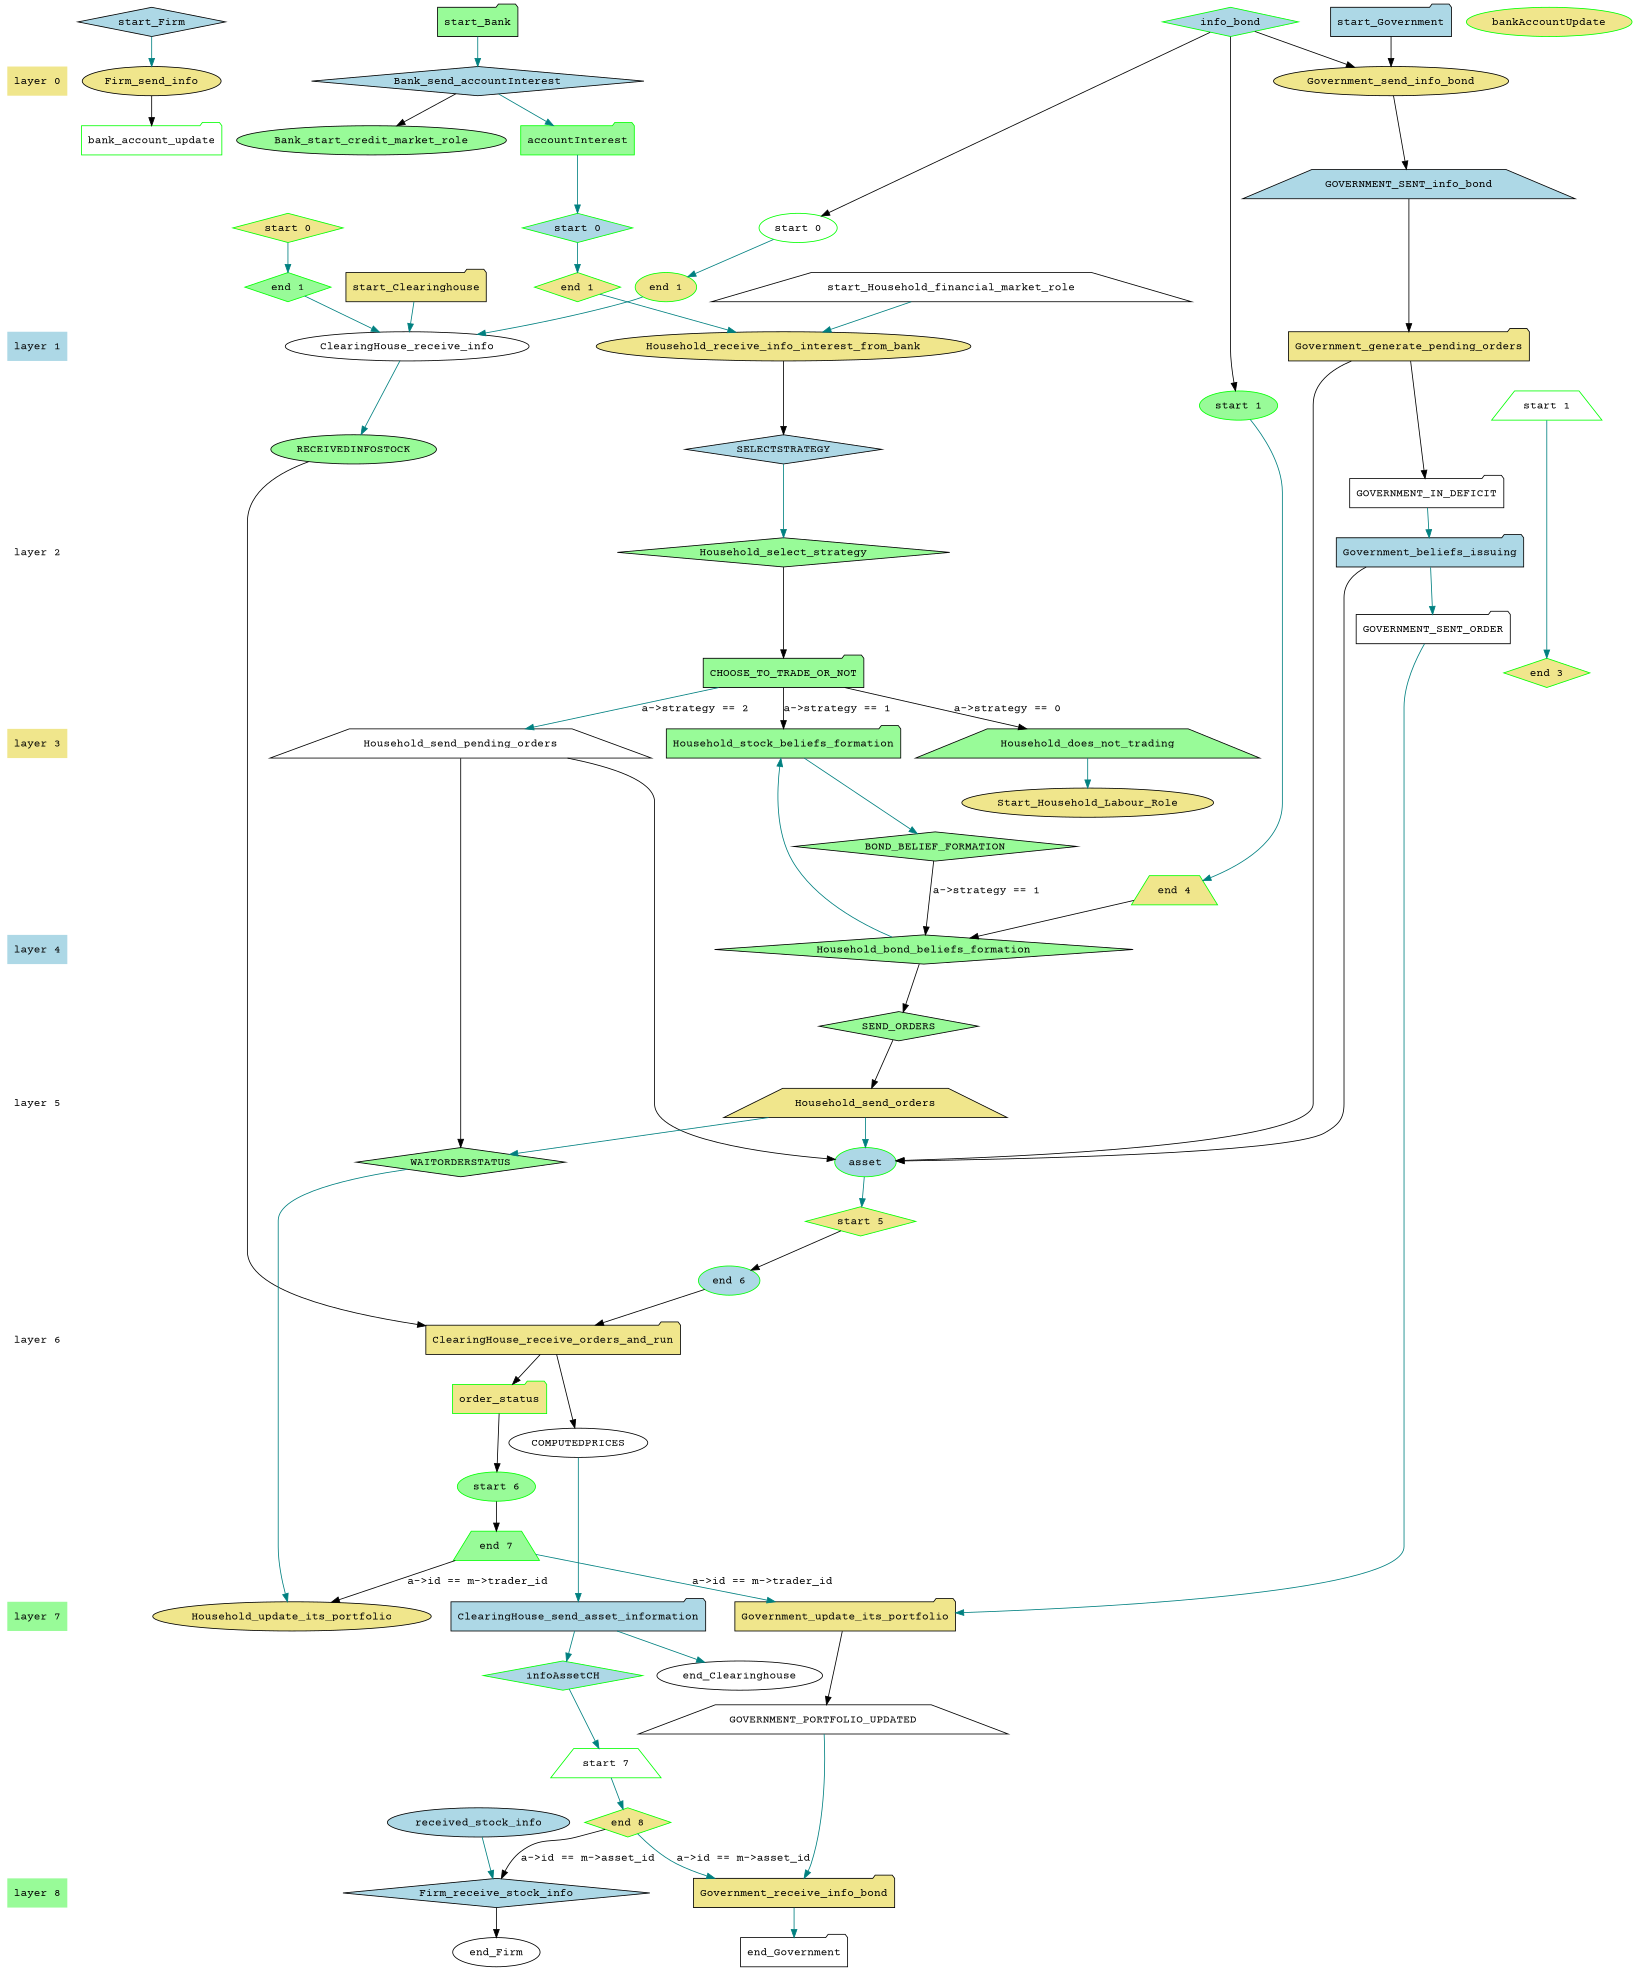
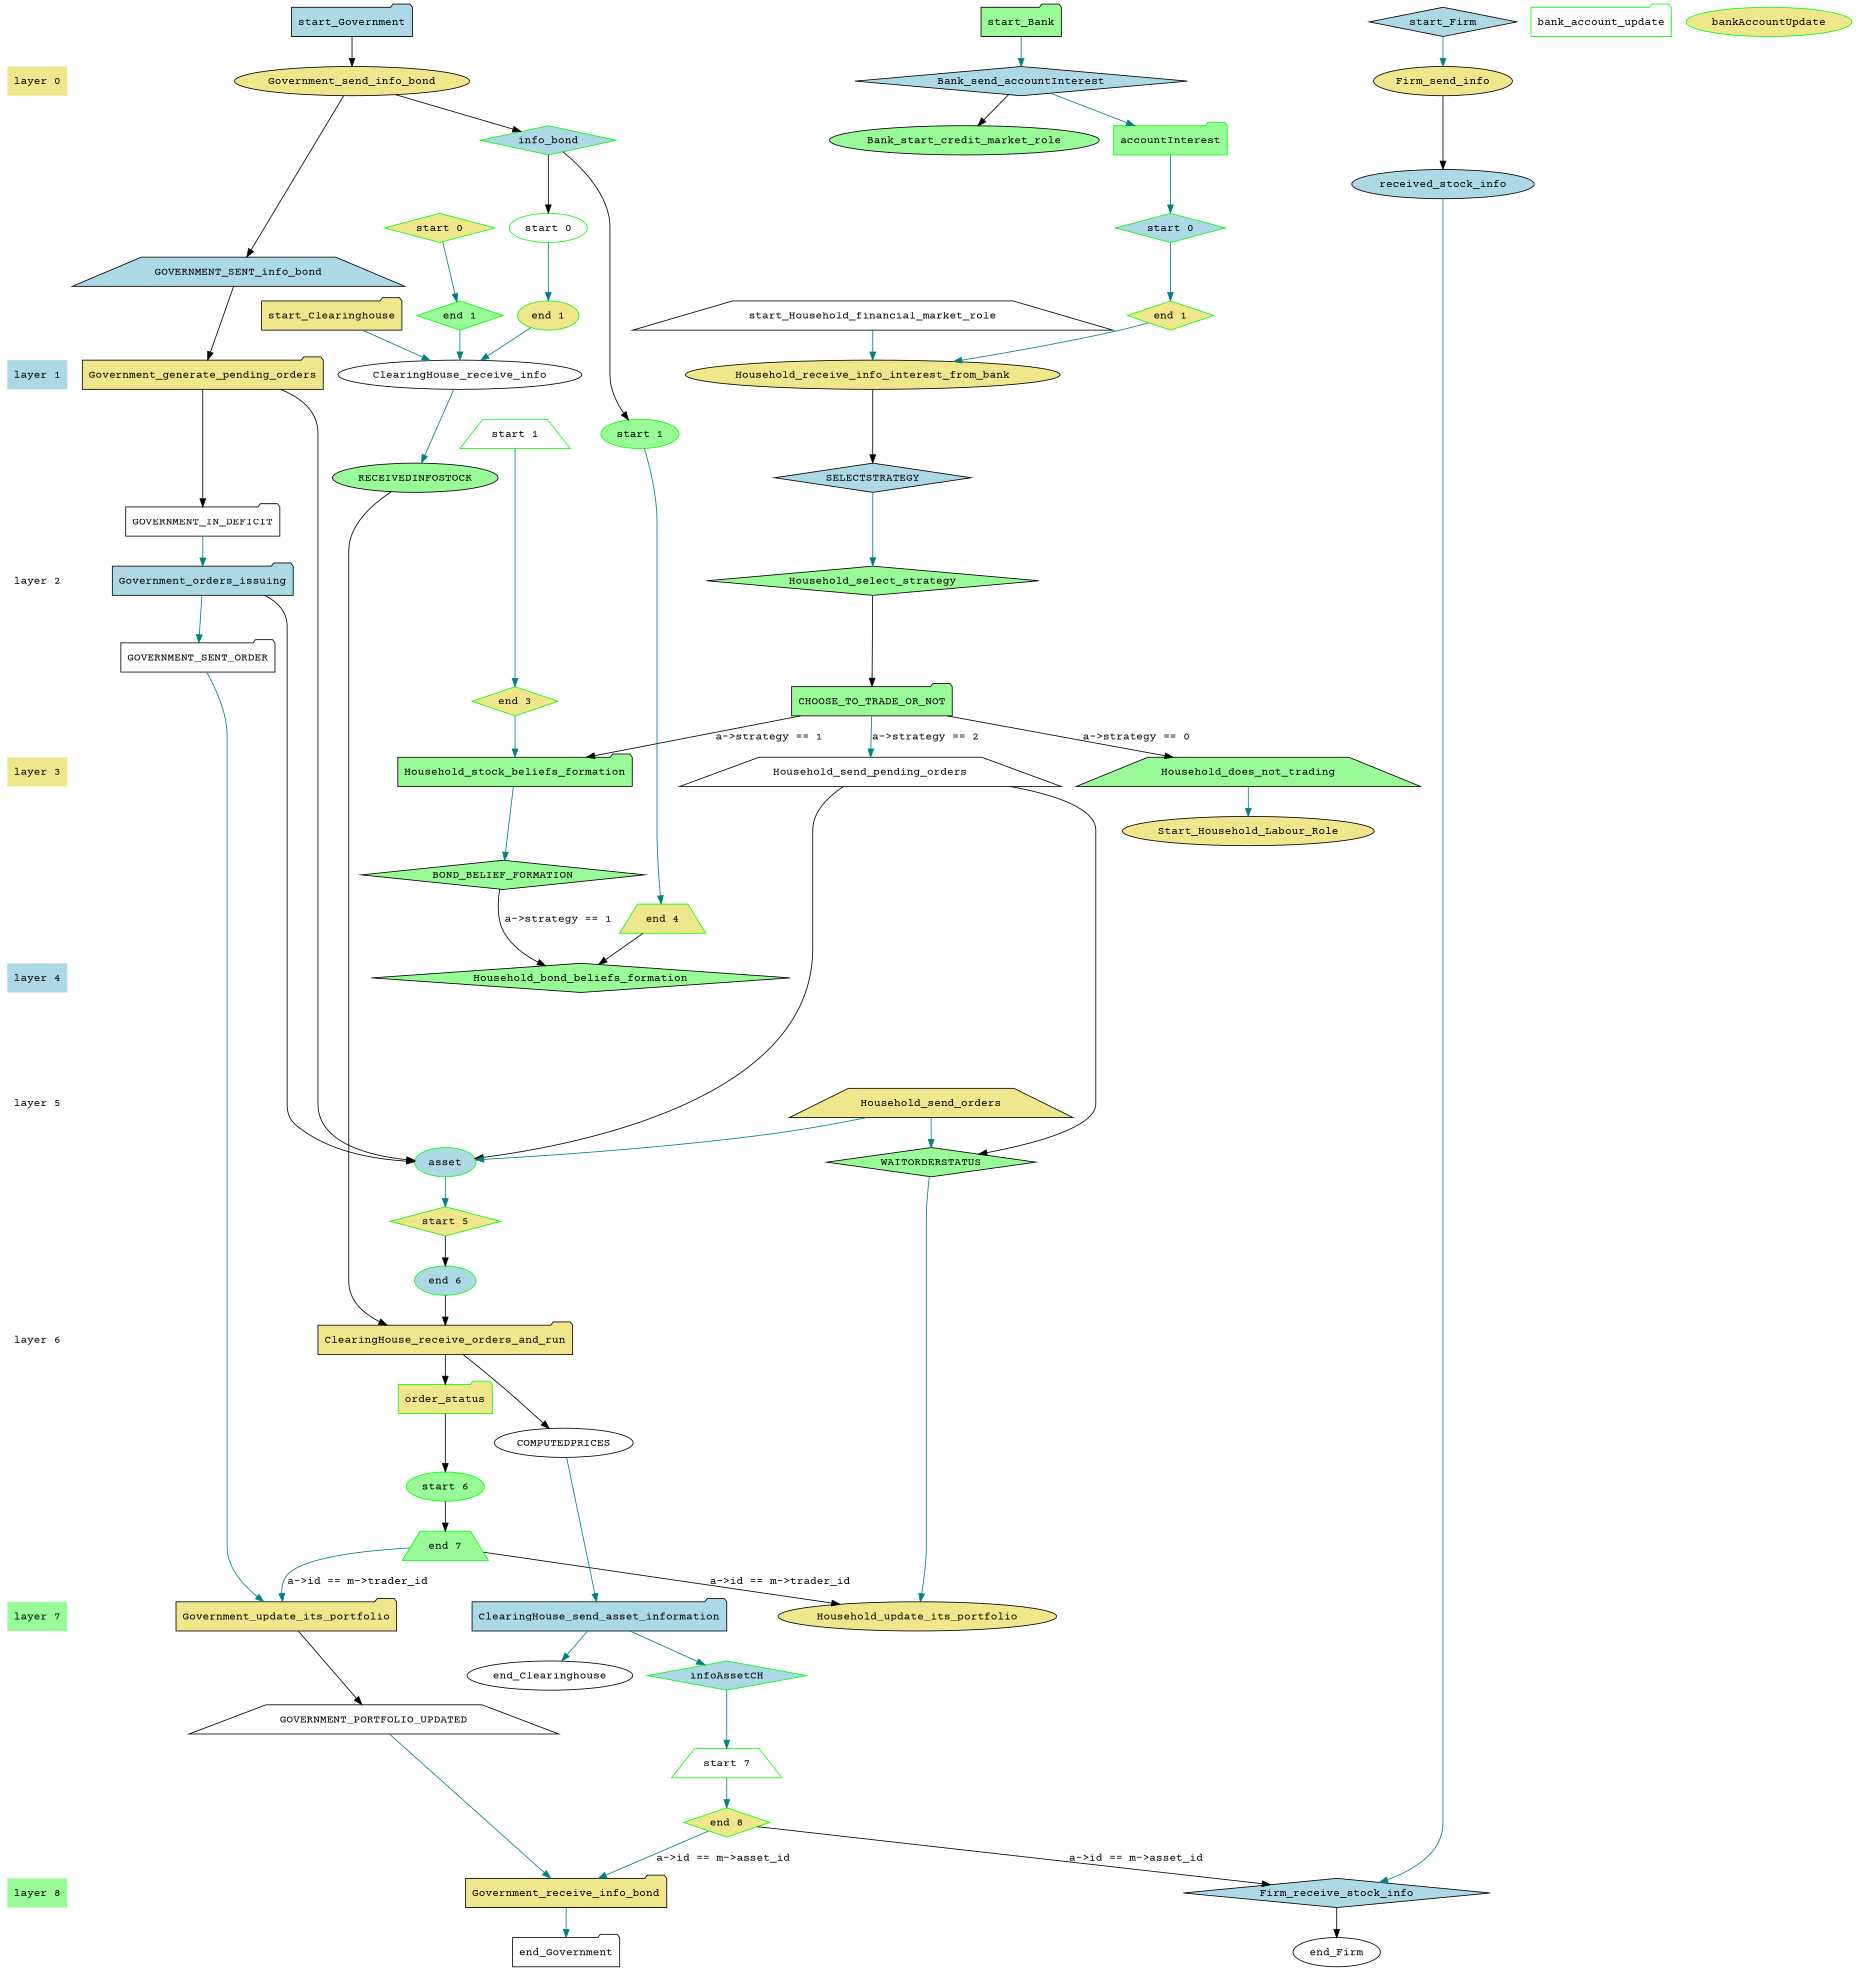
(1301, 48) -> (454, 112)
(152, 107) -> (1443, 128)
(1430, 552) -> (203, 581)
(801, 873) -> (515, 733)
(899, 1026) -> none
